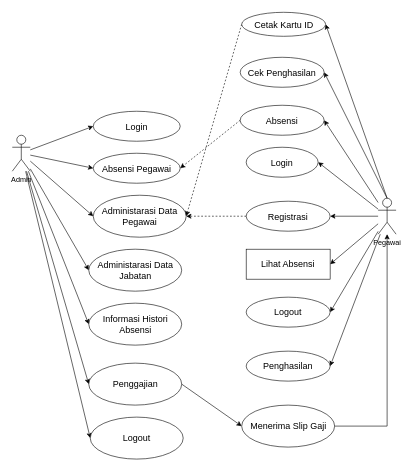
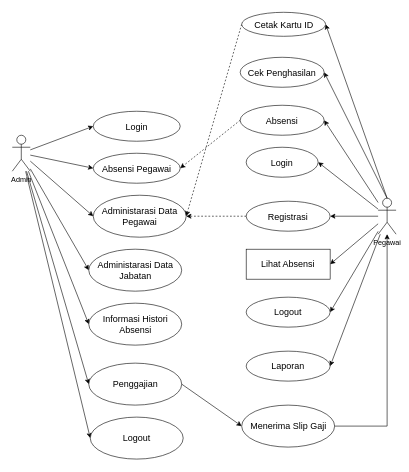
(288, 366) -> (288, 366)
